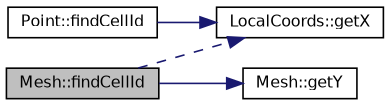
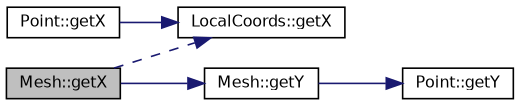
(83, 22) -> (63, 22)
(83, 83) -> (63, 83)
none -> (458, 83)
